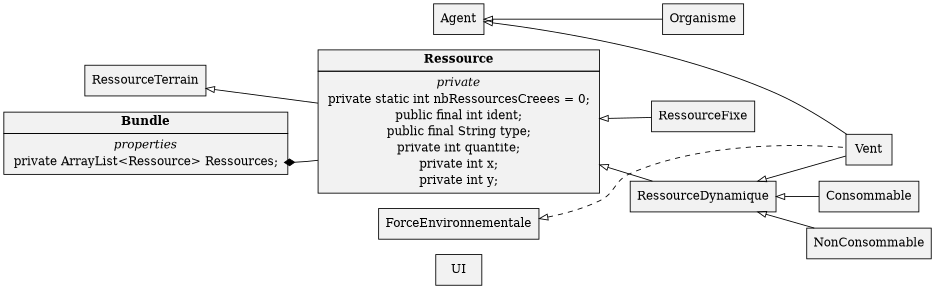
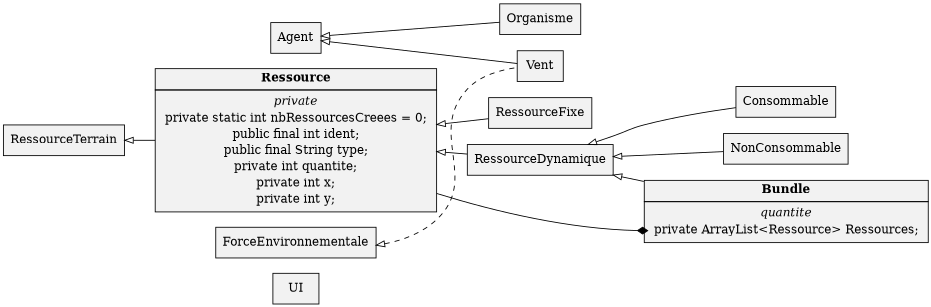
(146, 145) -> (786, 213)
(806, 167) -> (633, 179)
